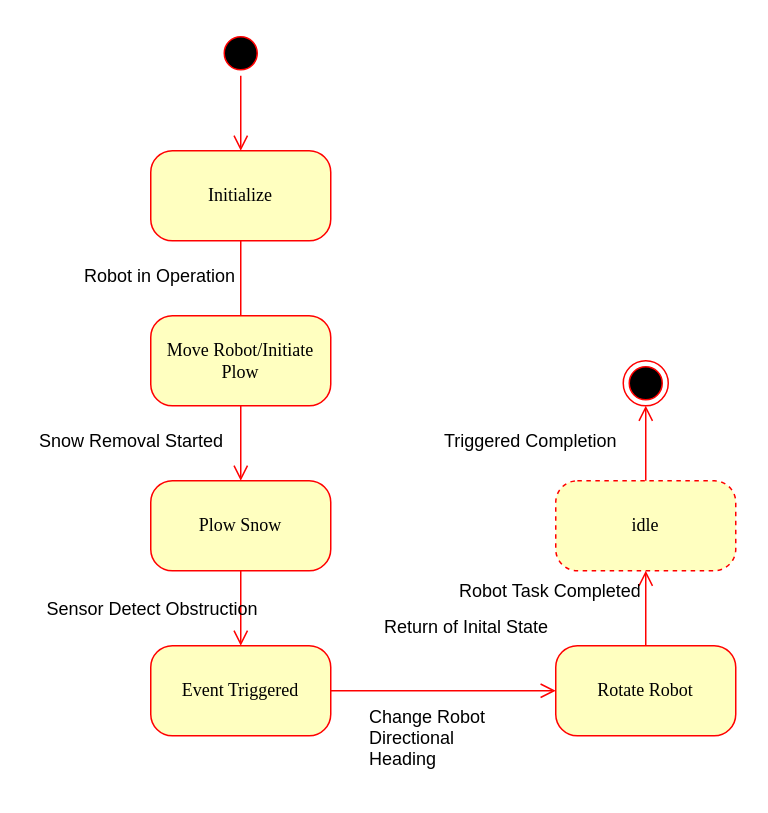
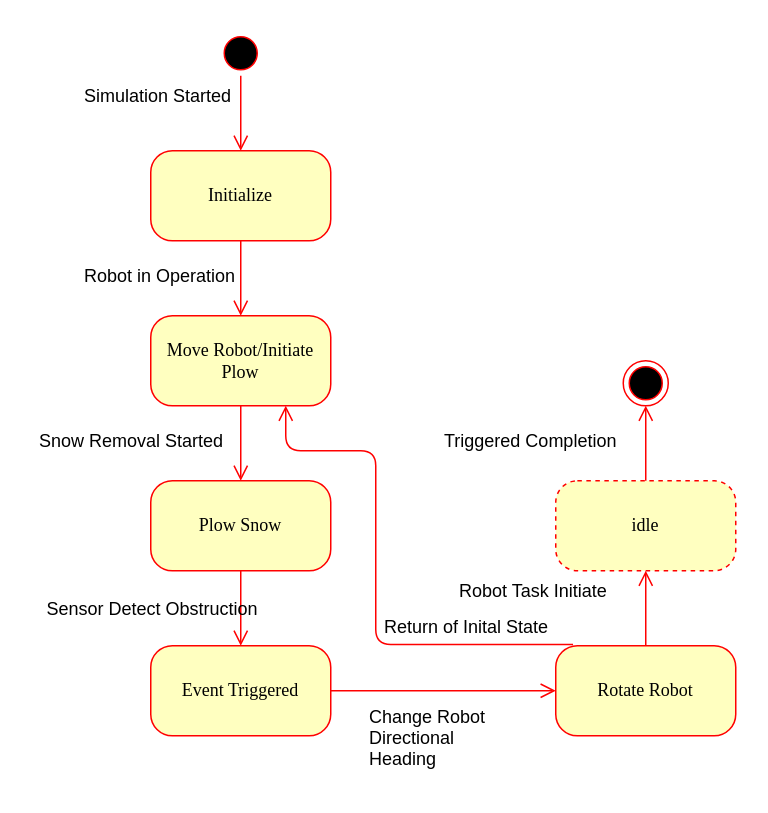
none -> (158, 95)
(241, 309) -> (241, 309)
none -> (376, 586)
(553, 591) -> (545, 591)
